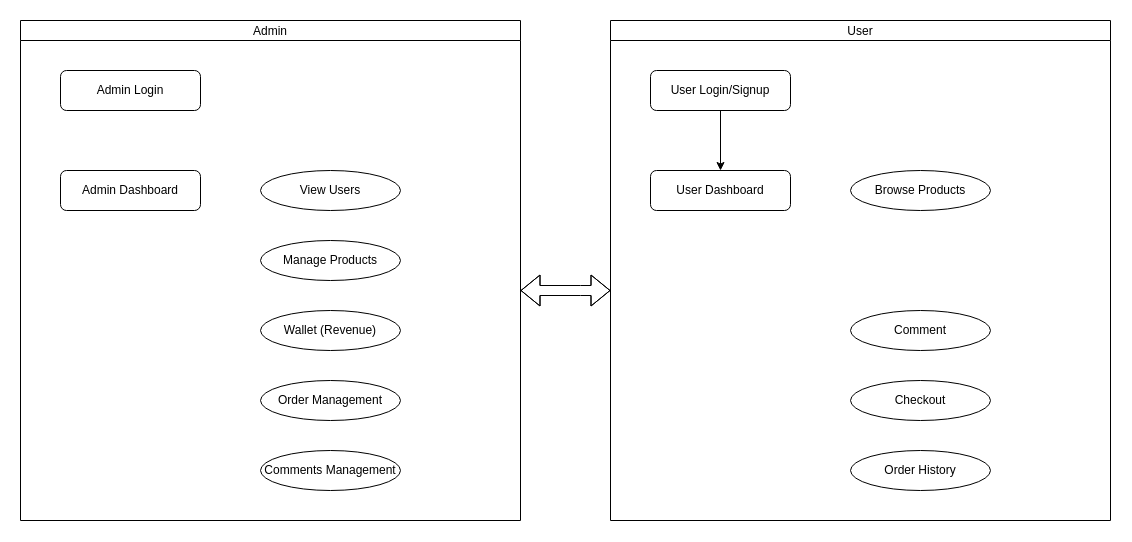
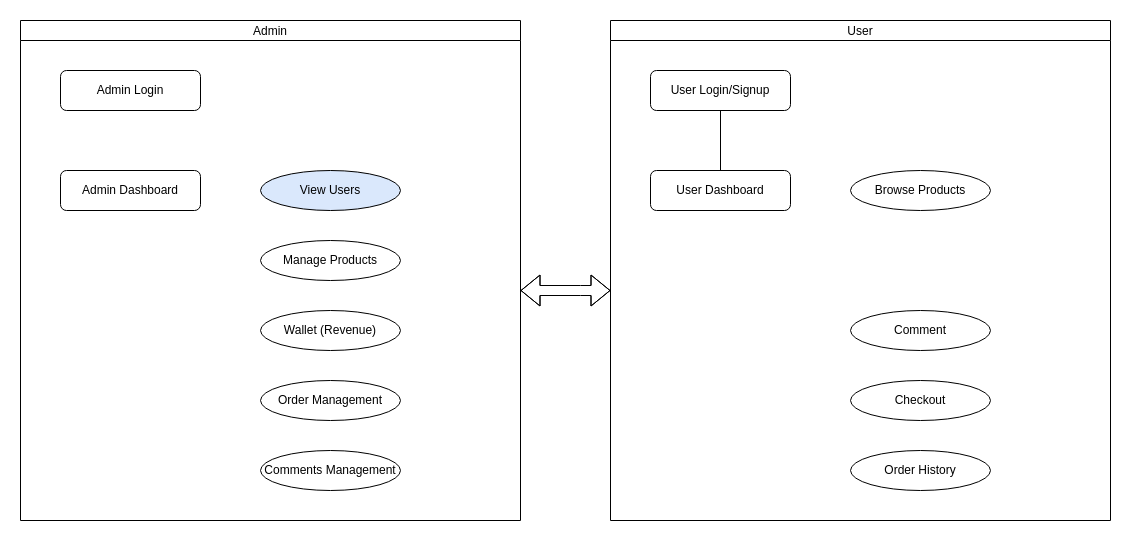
(721, 162) -> (721, 165)
(331, 191) -> (331, 191)
